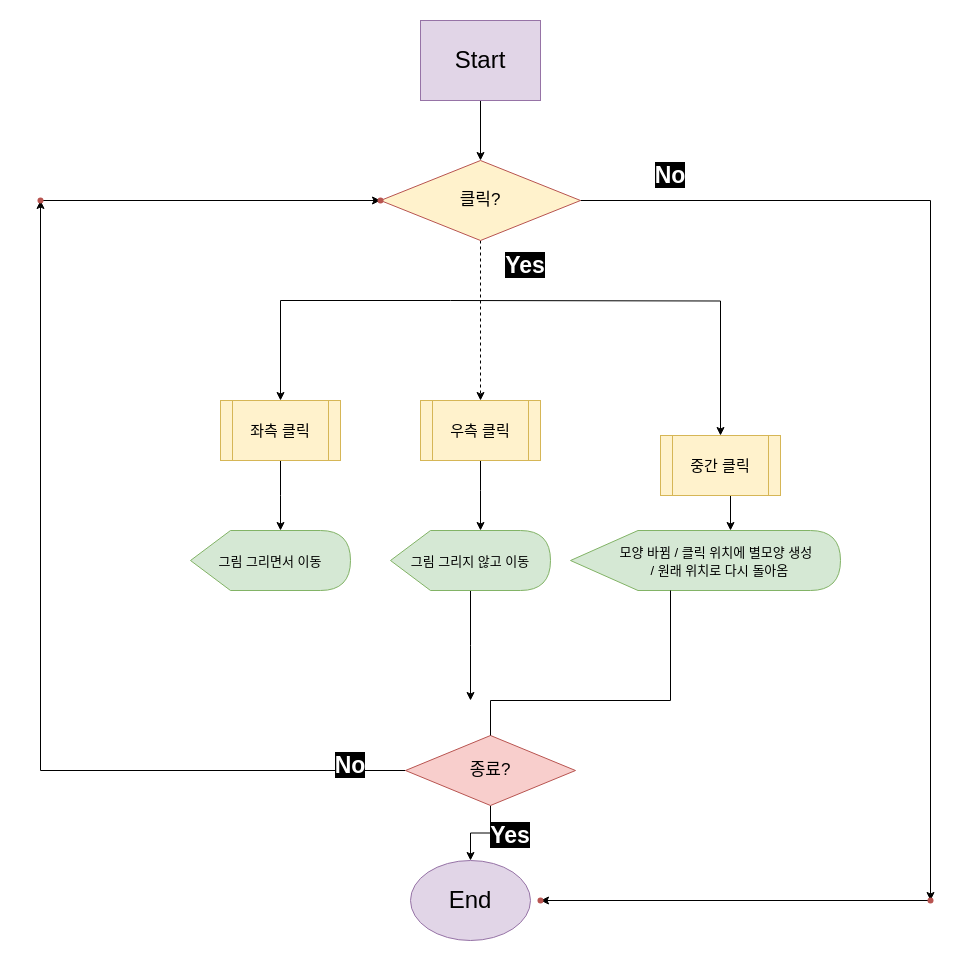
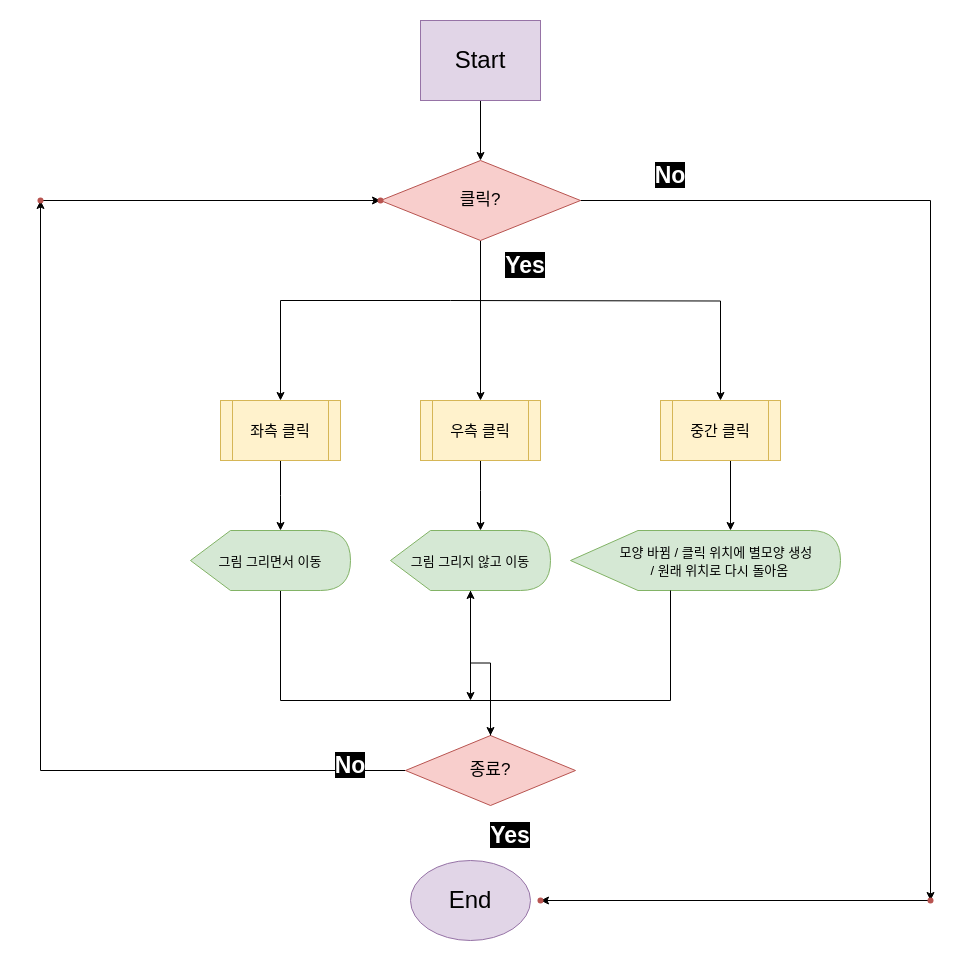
(481, 201) -> (481, 201)
(481, 317) -> (481, 317)
(721, 466) -> (721, 431)
none -> (330, 701)
(472, 833) -> (491, 671)
